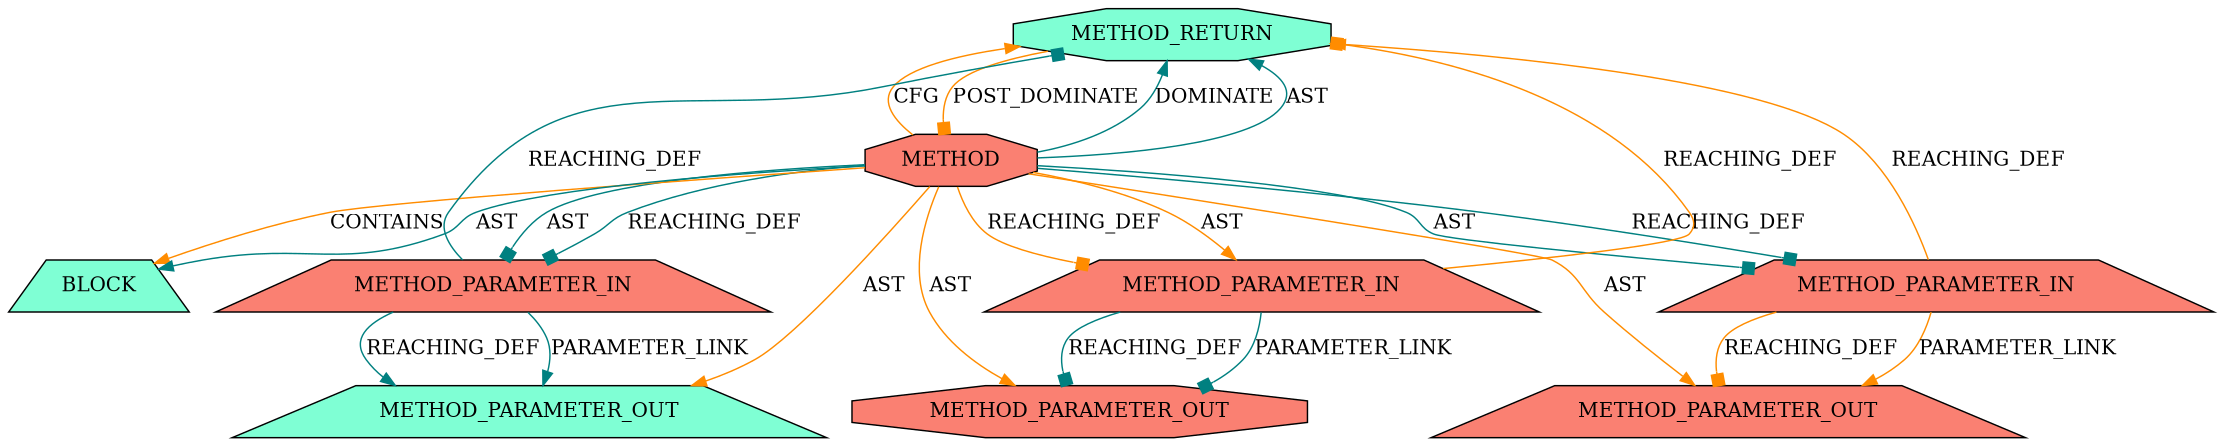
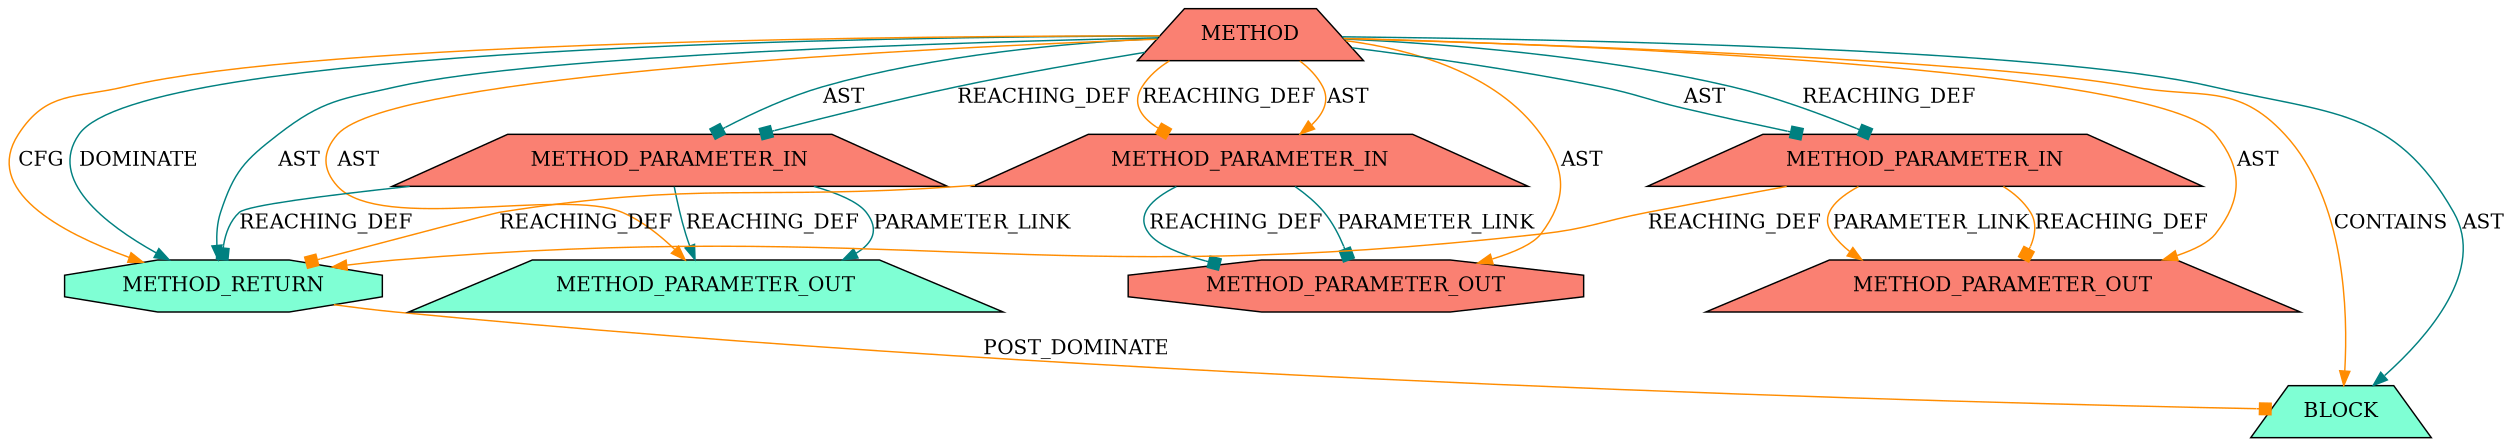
(957, 82) -> (1294, 375)
(951, 160) -> (1250, 35)
